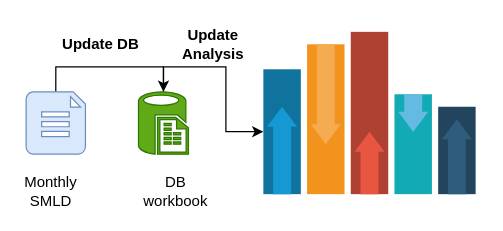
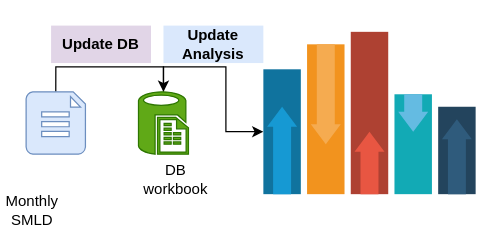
(101, 44) -> (101, 44)
(213, 44) -> (213, 44)
(51, 192) -> (32, 211)
(176, 192) -> (176, 179)
